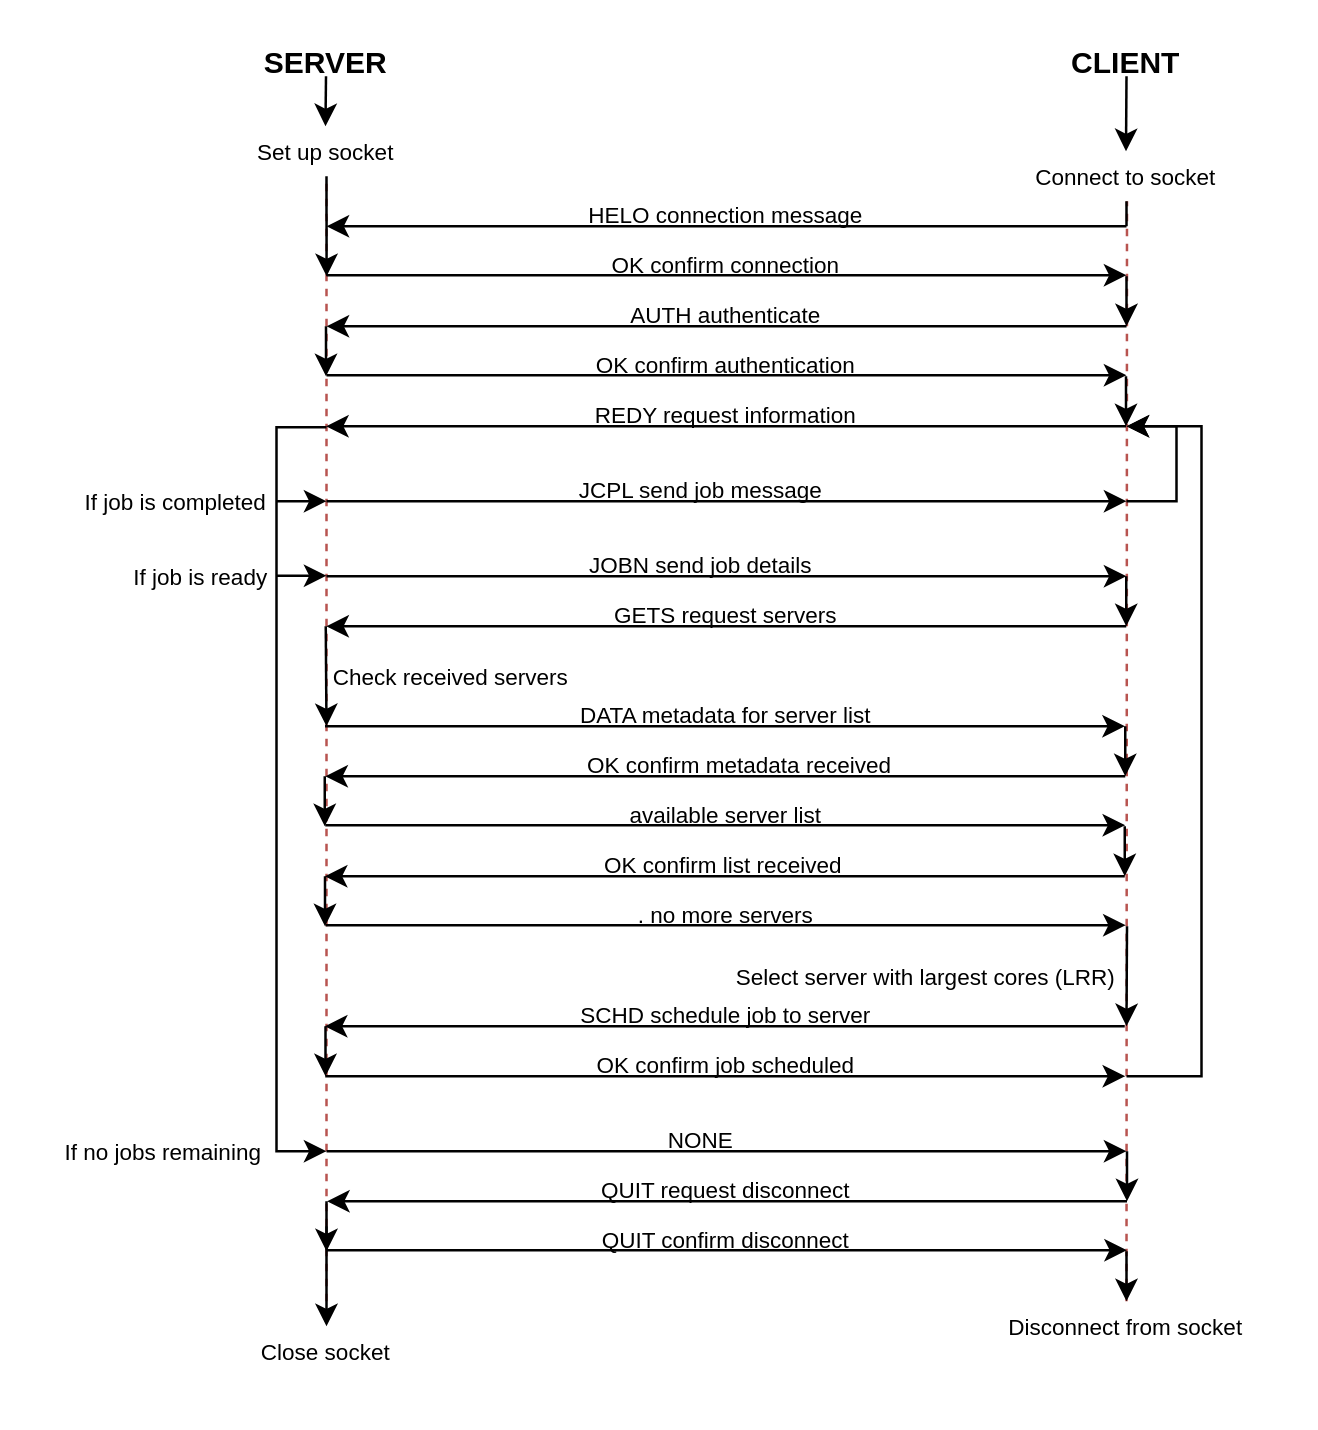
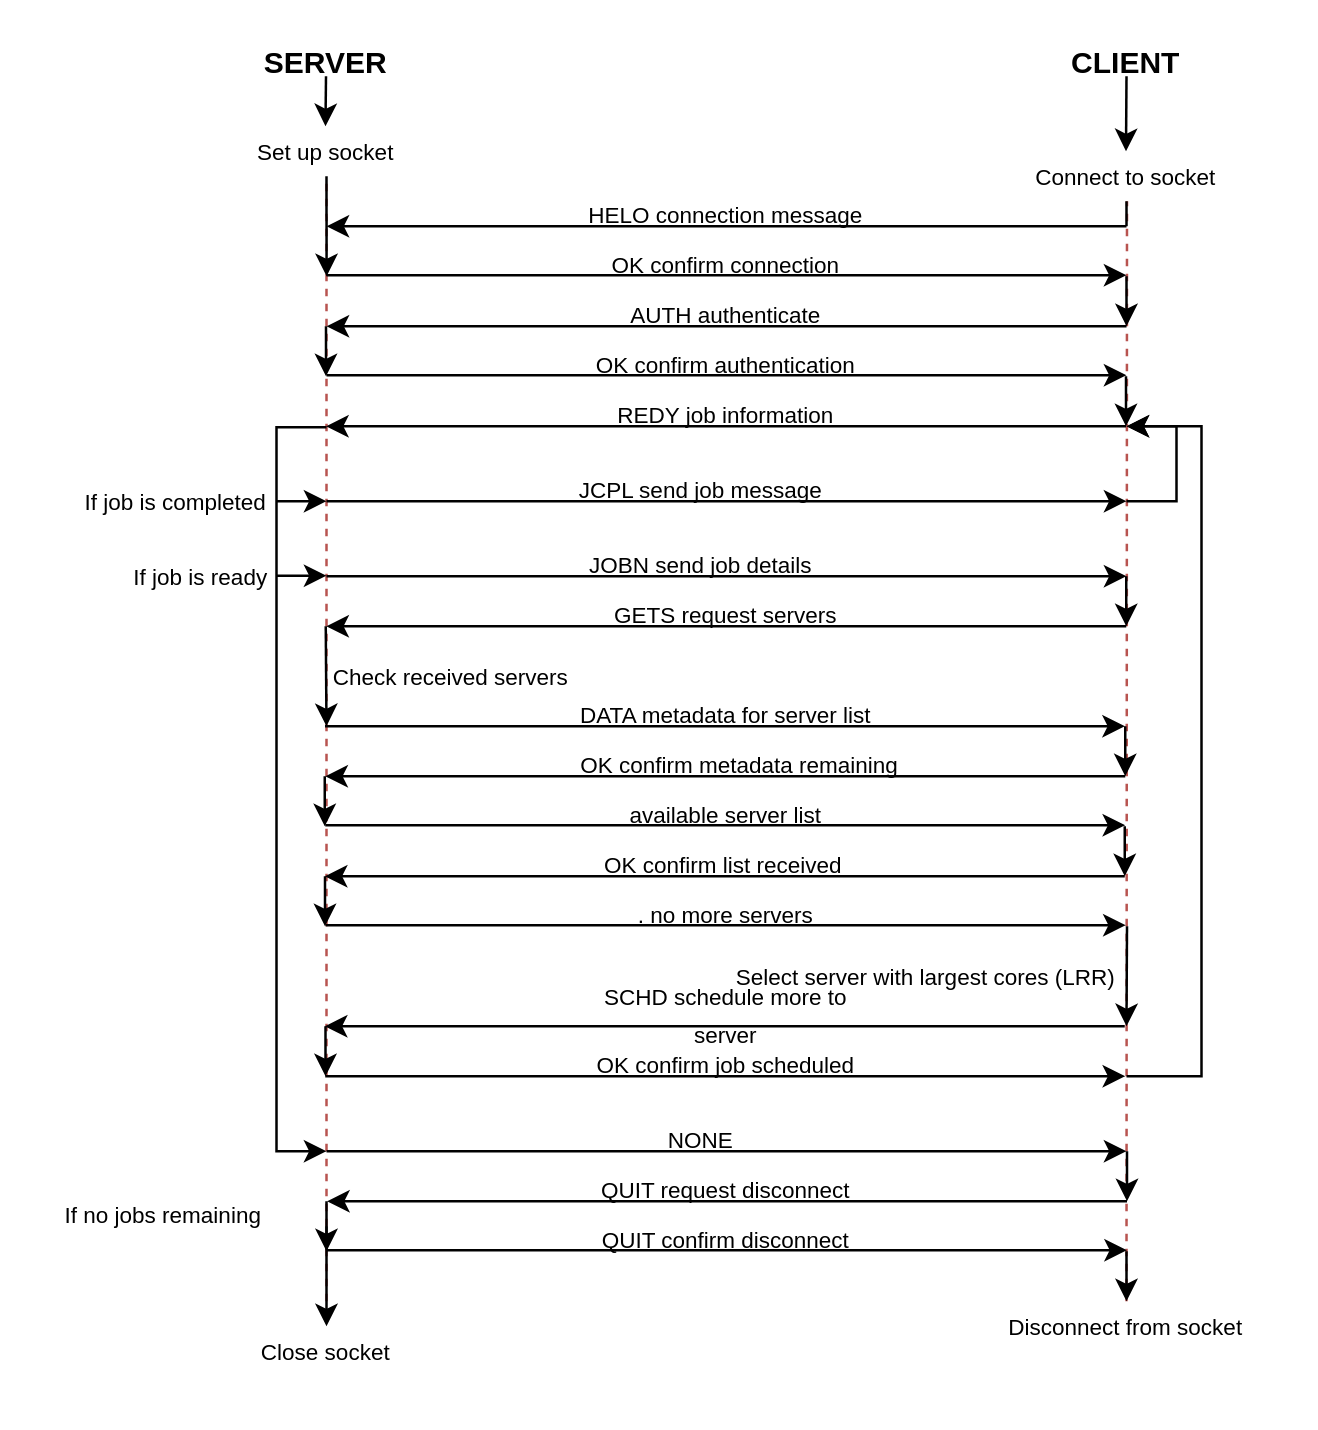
(726, 414) -> (726, 414)
(740, 764) -> (740, 764)
(726, 1014) -> (726, 1014)
(164, 1151) -> (164, 1214)
